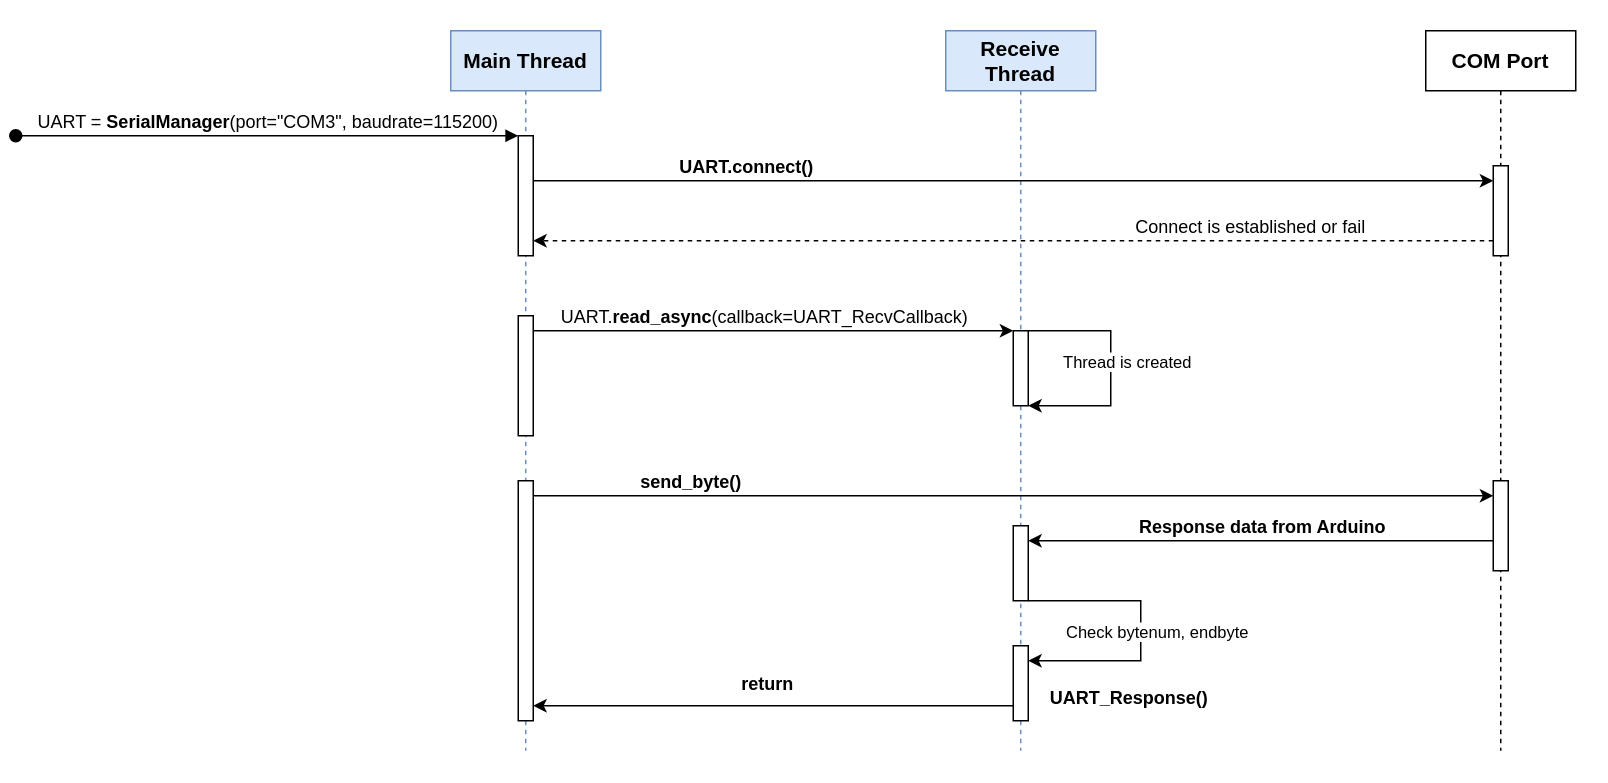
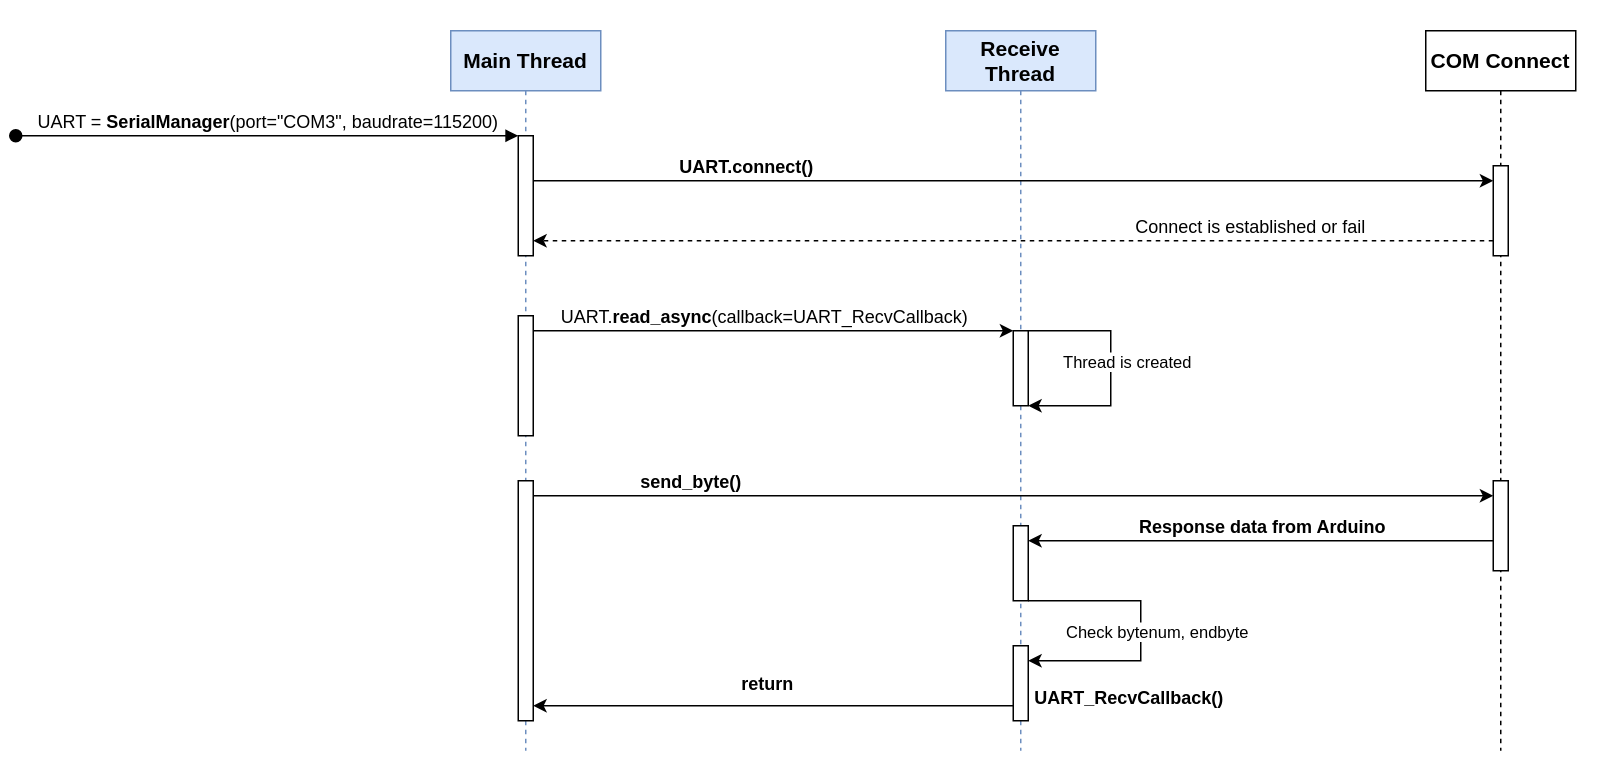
(1501, 61) -> (1501, 61)
(1130, 698) -> (1130, 698)
